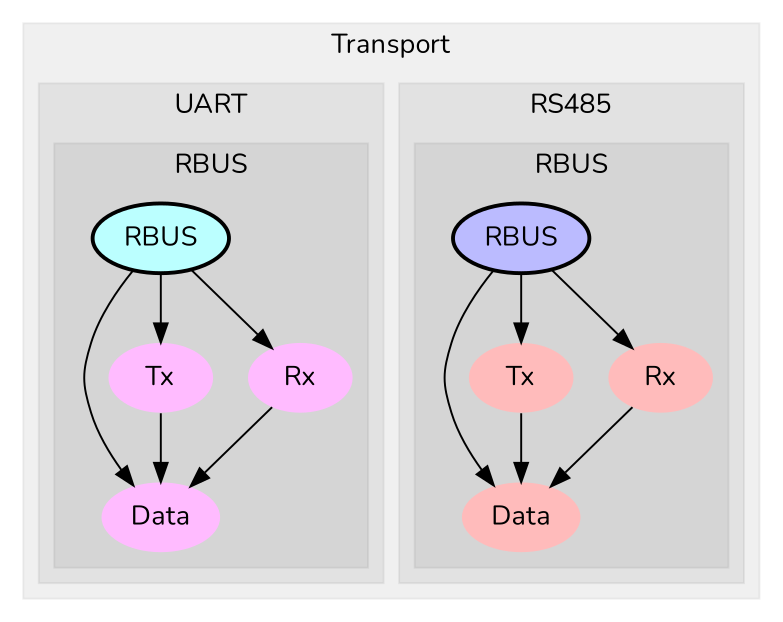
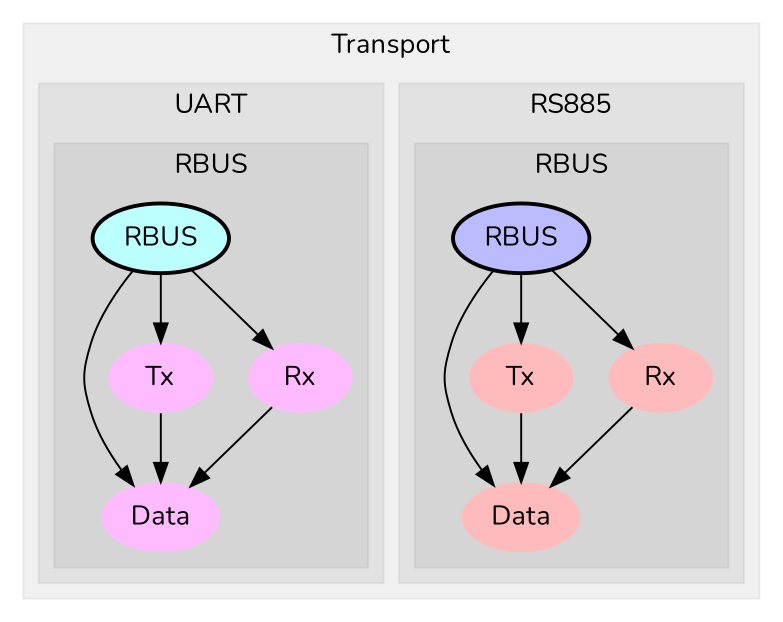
(572, 106) -> (572, 106)
